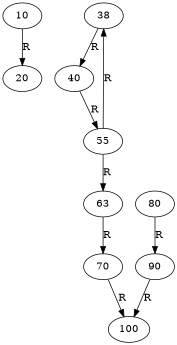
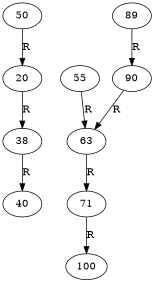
(22, 16) -> (22, 16)
(103, 82) -> (22, 106)
(87, 107) -> none
(155, 204) -> (132, 16)
(103, 267) -> (86, 204)
(143, 295) -> (111, 107)
